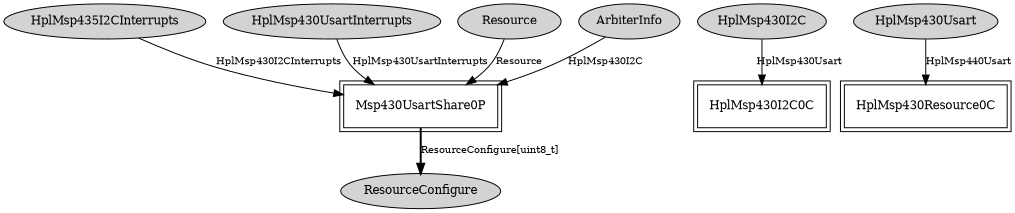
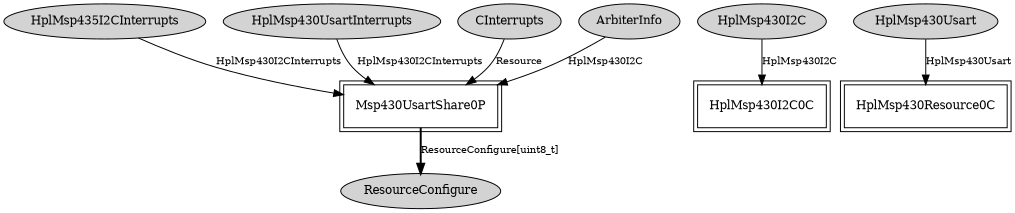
(509, 21) -> (509, 21)
(420, 62) -> (420, 62)
(800, 62) -> (800, 62)
(969, 62) -> (969, 62)
